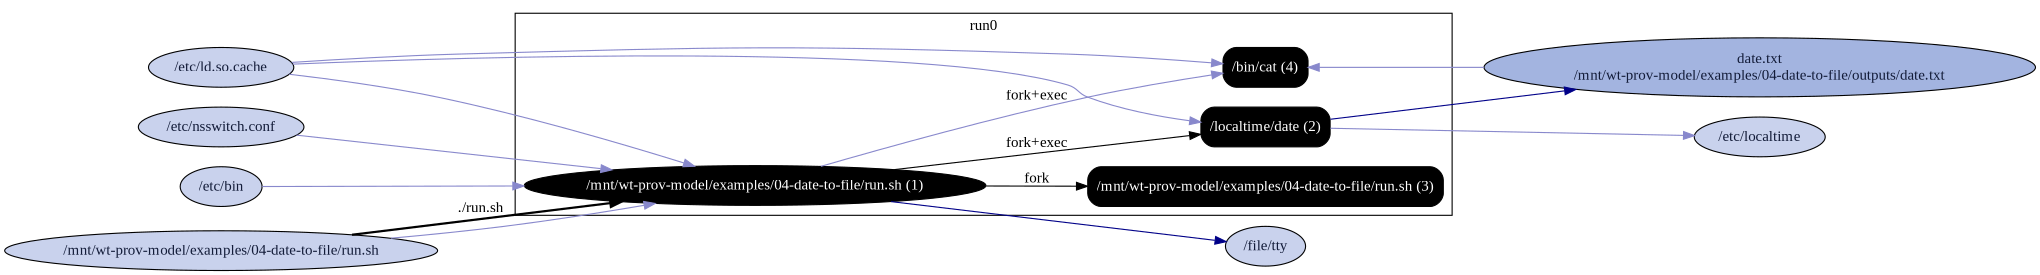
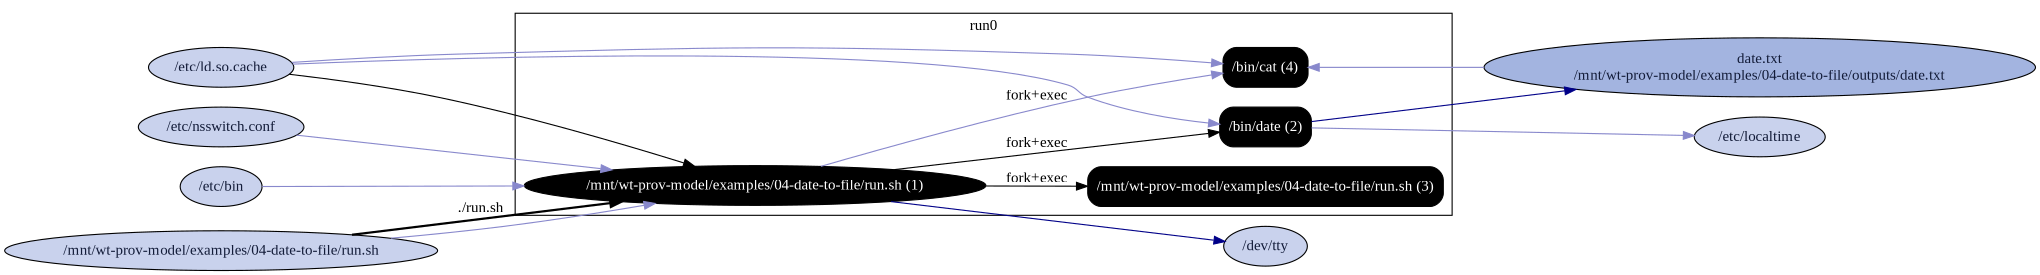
(489, 109) -> (489, 109)
(1265, 127) -> (1265, 127)
(1037, 178) -> (1037, 178)
(1265, 246) -> (1265, 246)
